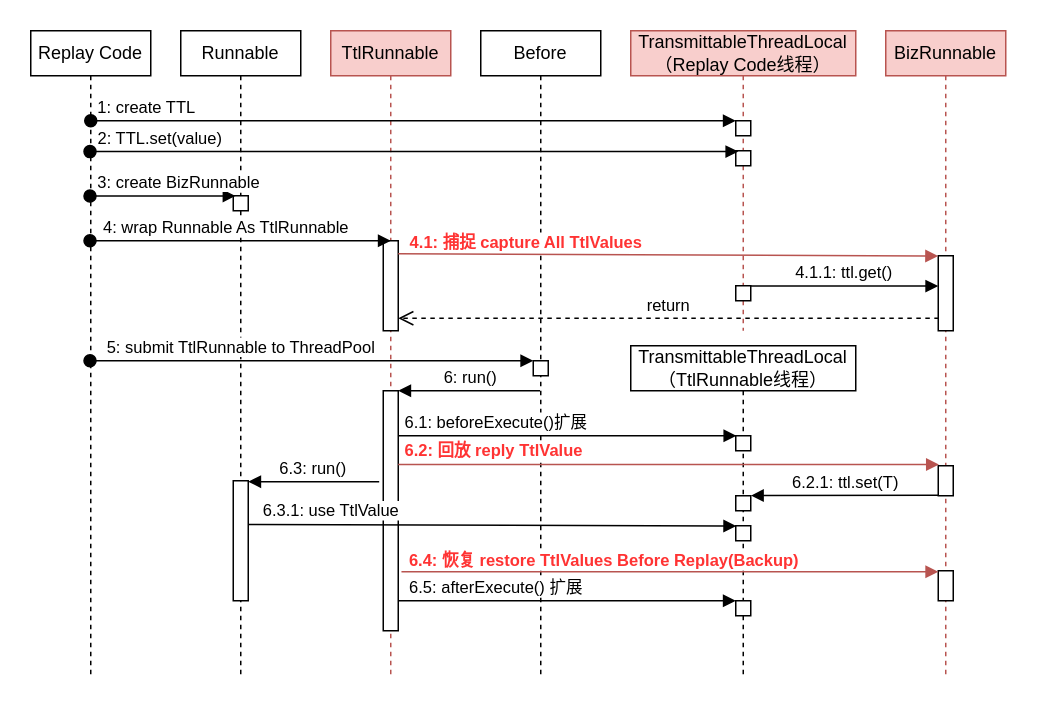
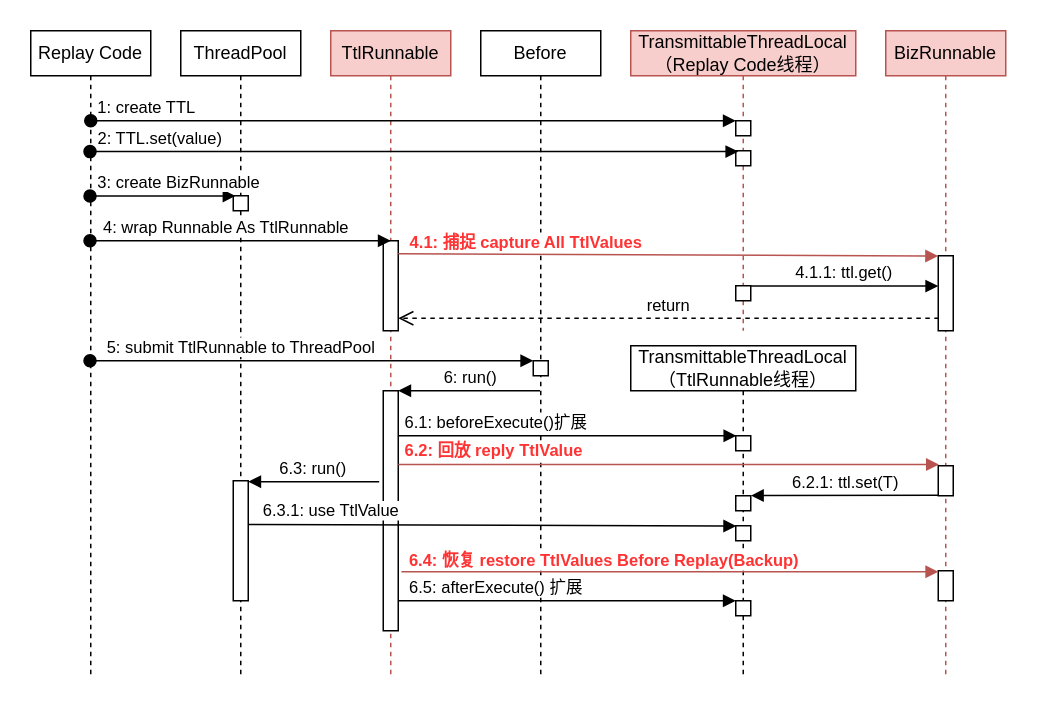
(241, 53) -> (241, 53)
